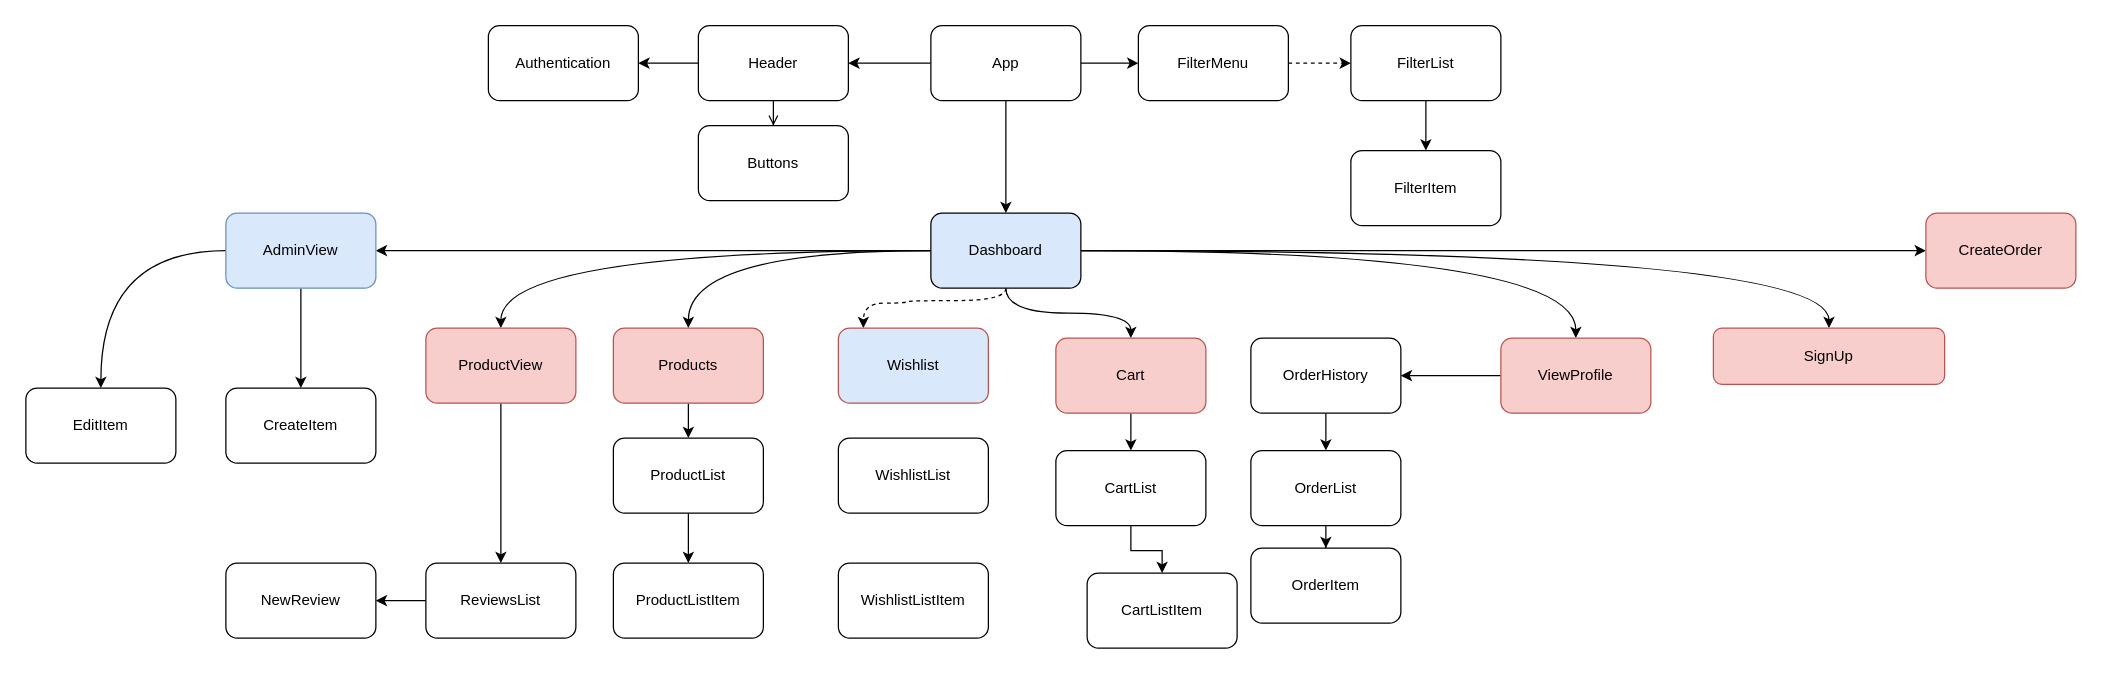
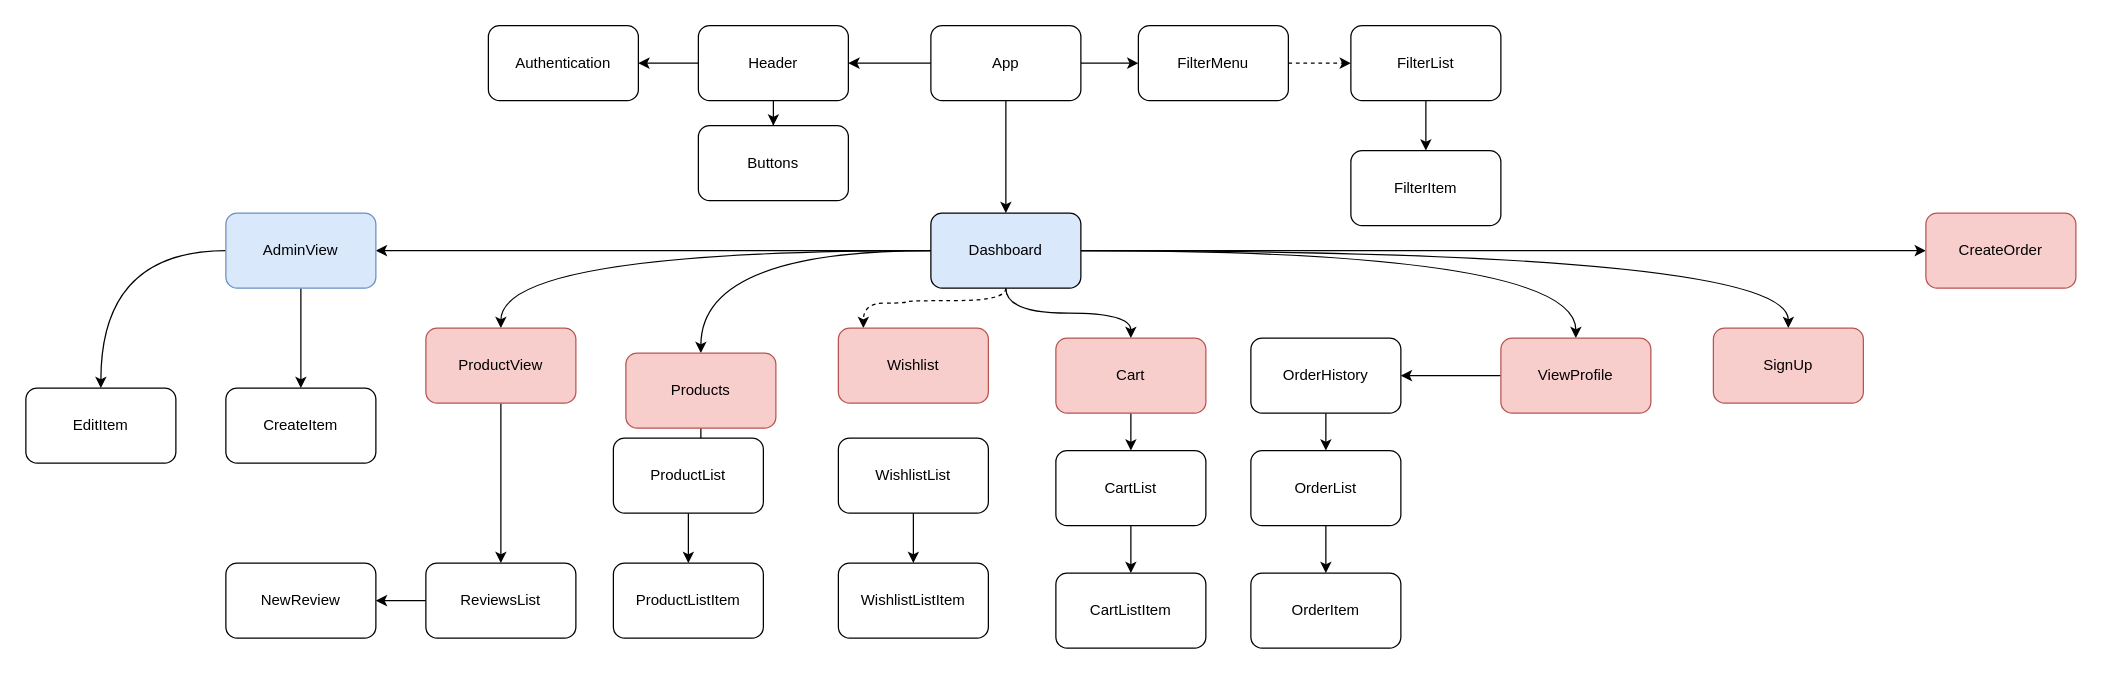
(773, 118) -> (773, 116)
(1829, 356) -> (1788, 366)
(688, 366) -> (701, 391)
(913, 366) -> (913, 366)
none -> (913, 534)
(1326, 586) -> (1326, 611)
(1162, 611) -> (1131, 611)
